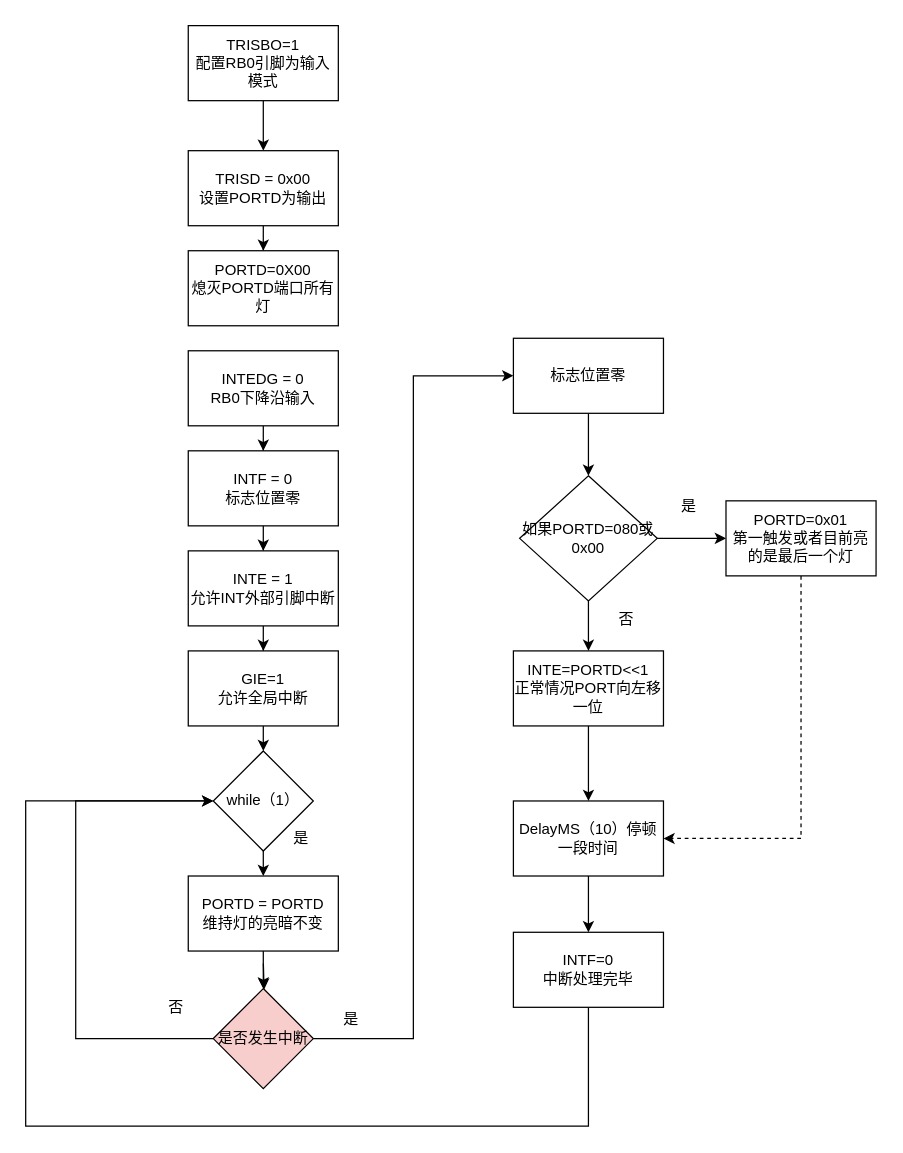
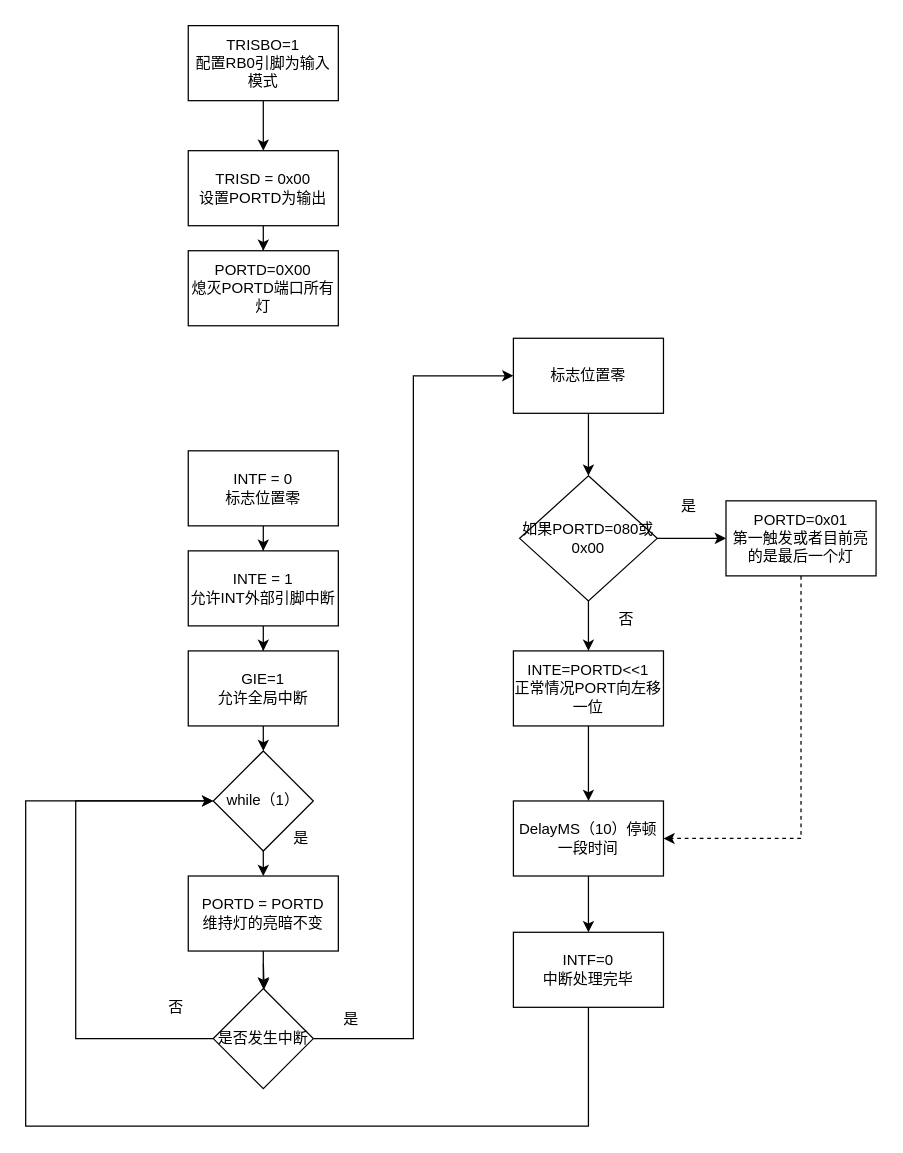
(263, 388) -> none
(263, 443) -> none
(263, 1038) -> (263, 1038)
